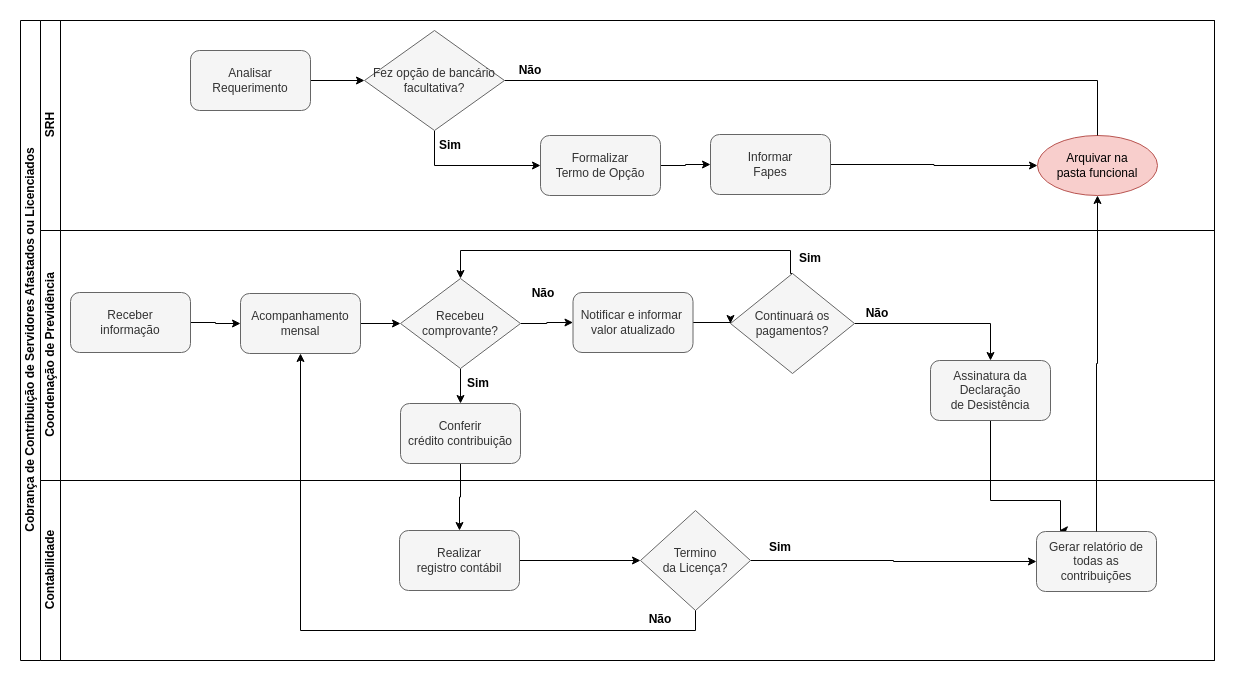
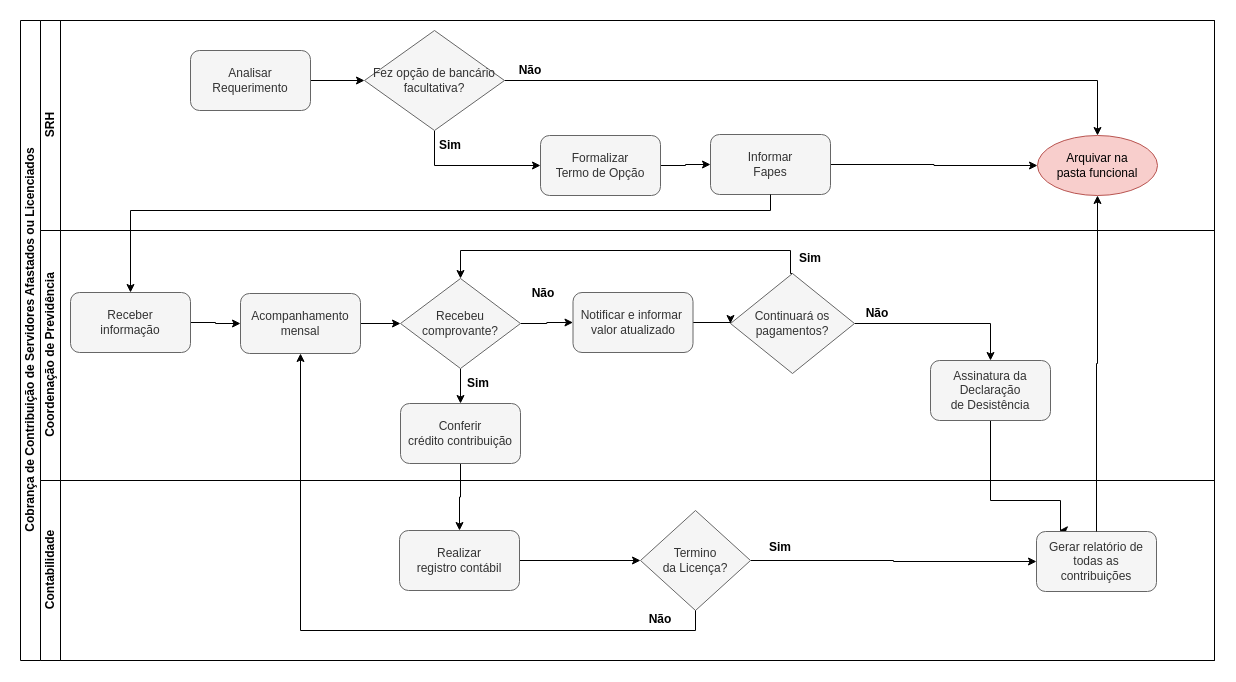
(1098, 130) -> (1098, 127)
none -> (422, 211)
